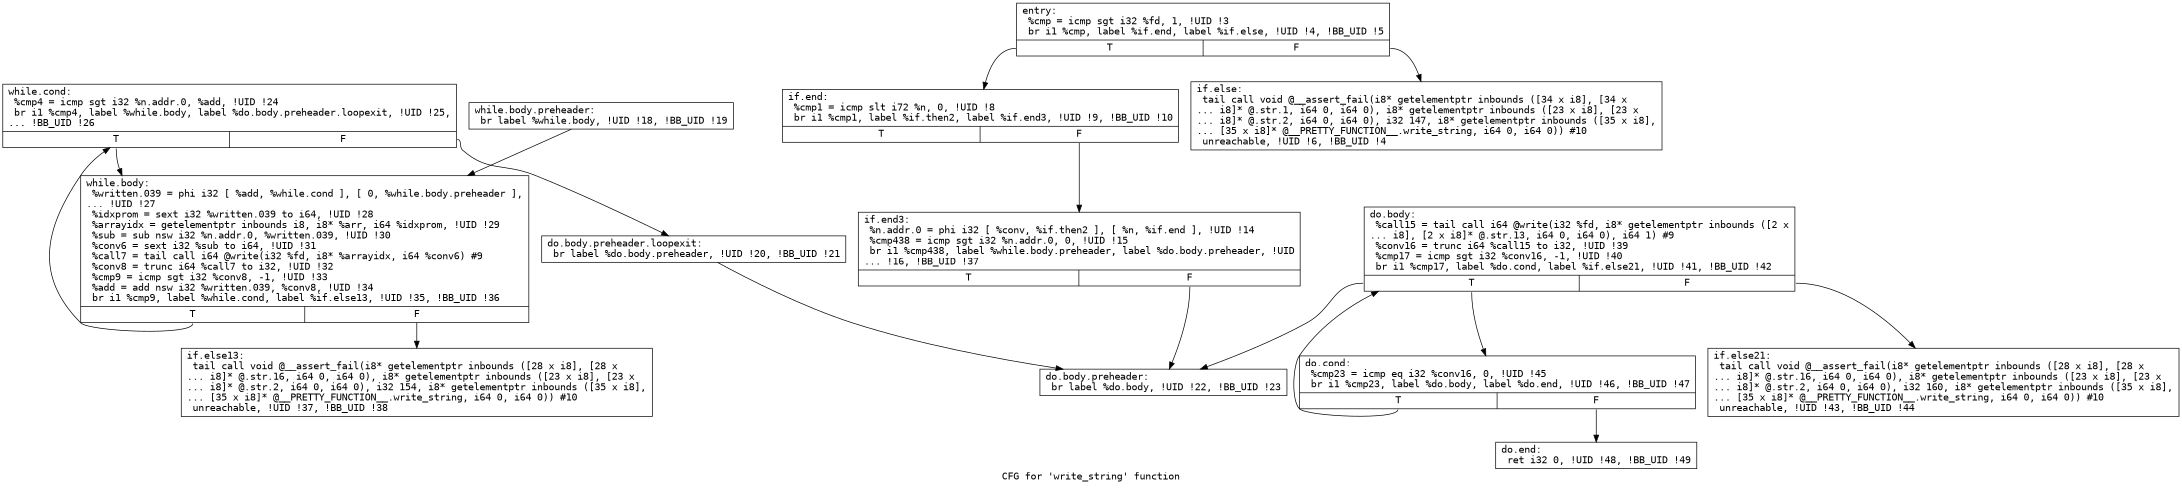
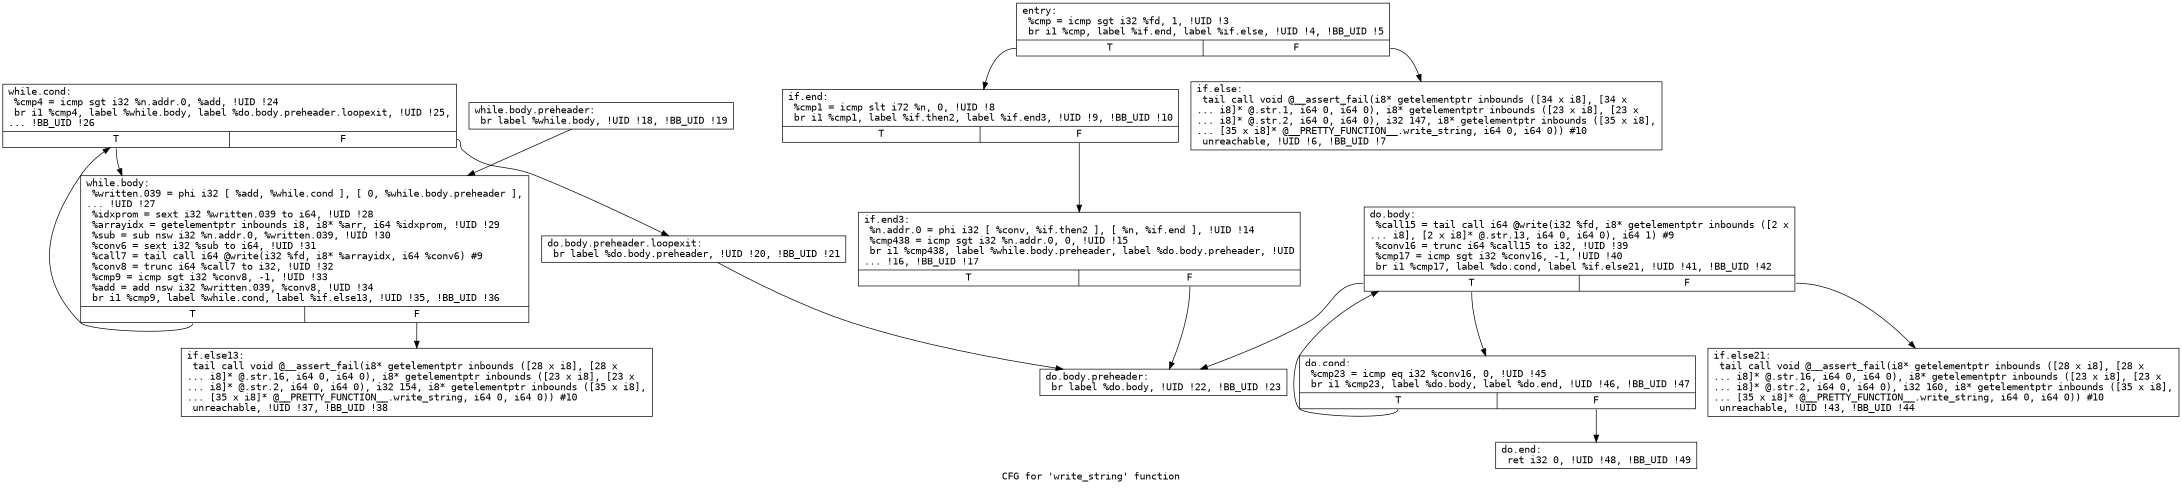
(1291, 142) -> (1291, 142)
(922, 262) -> (922, 262)
